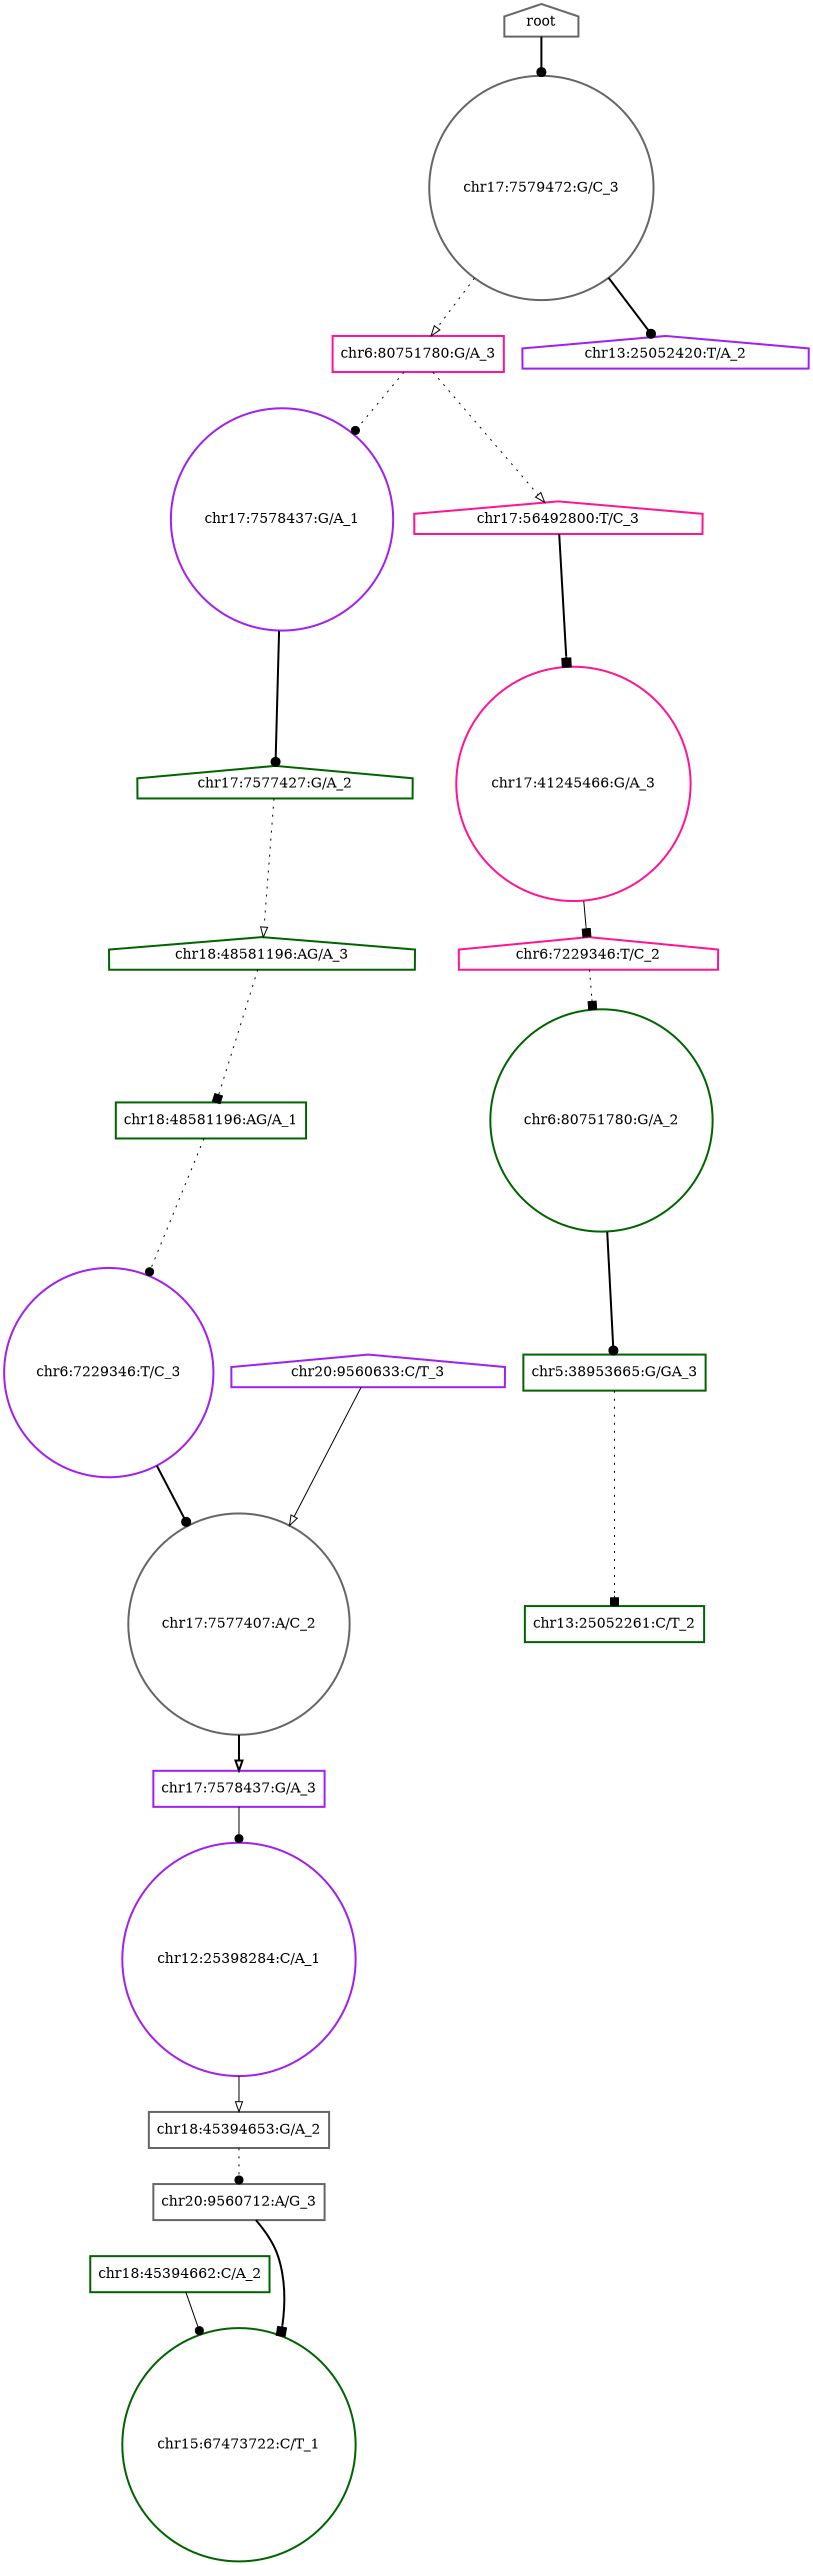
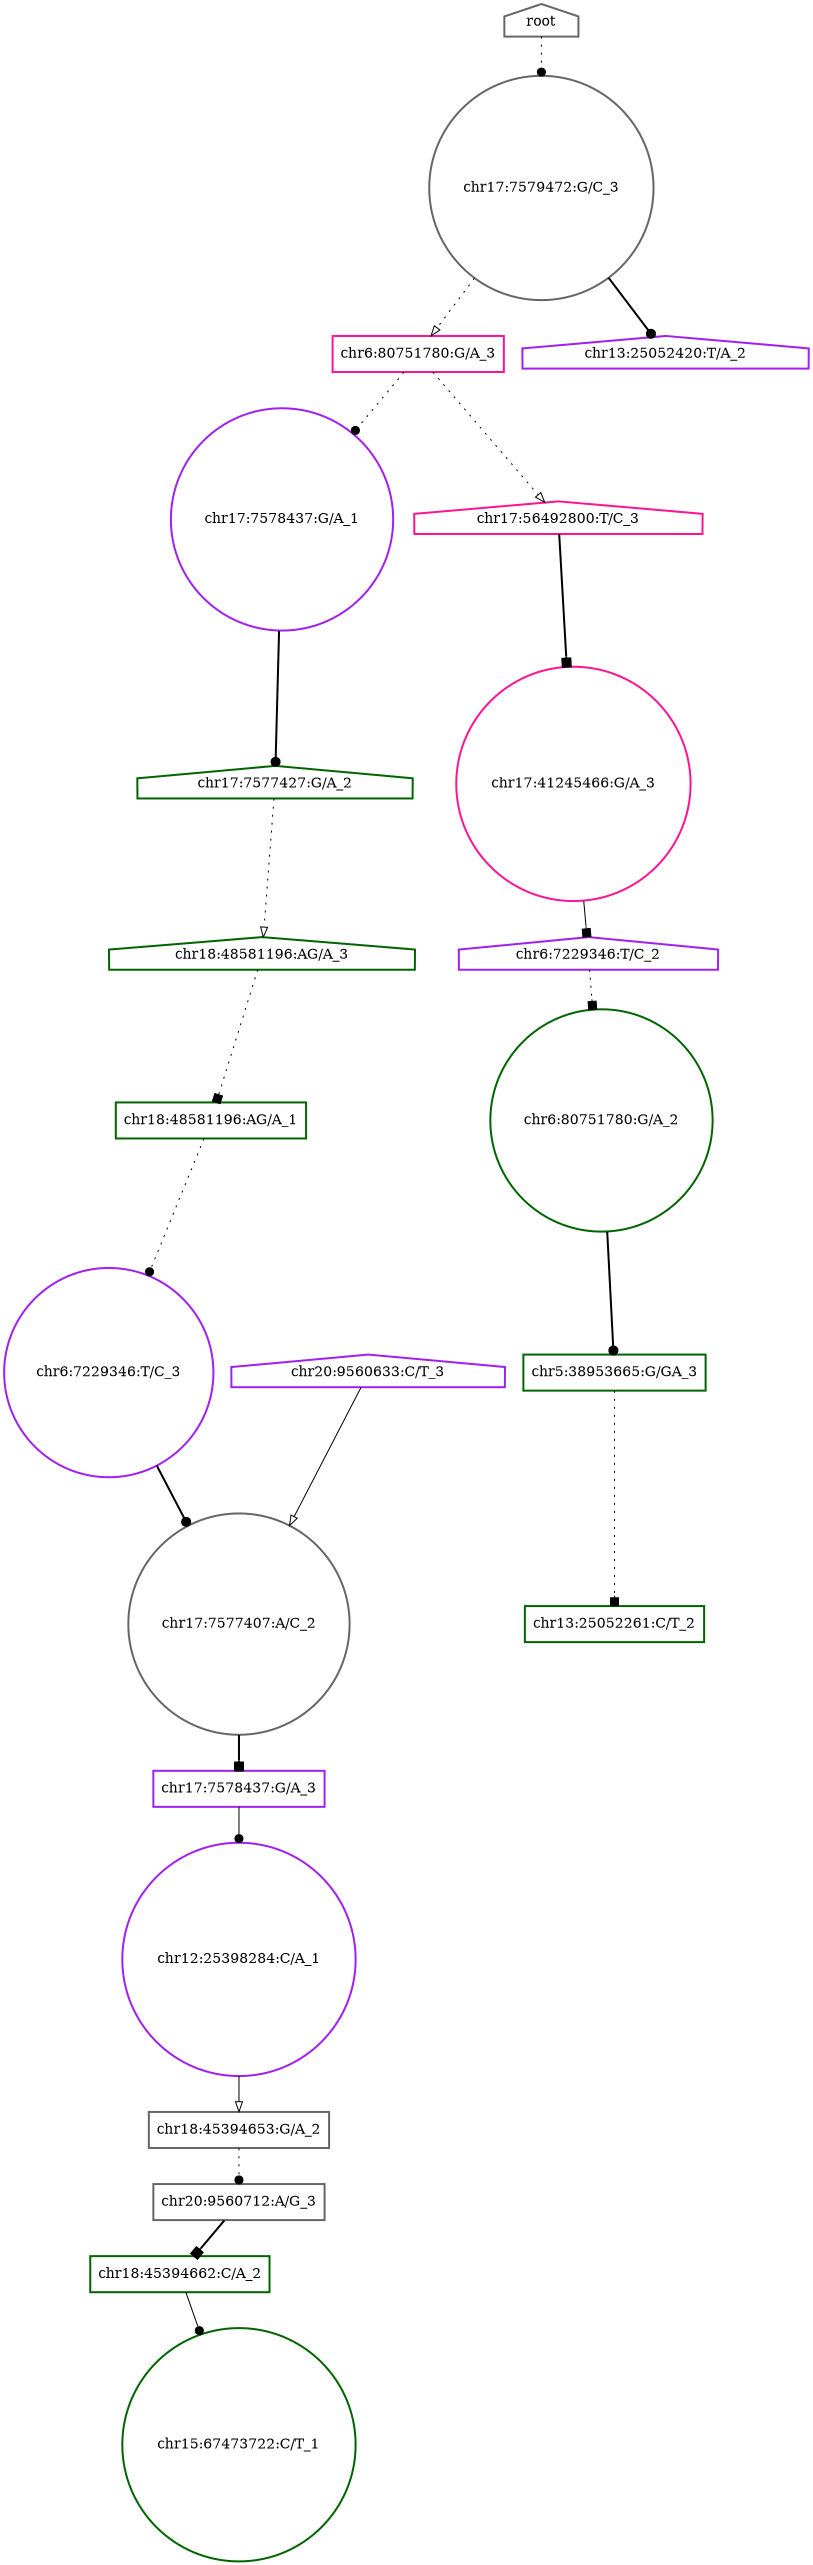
(541, 52) -> (541, 52)
(588, 955) -> (588, 955)
(239, 1748) -> (239, 1748)
(281, 2270) -> (213, 2234)
